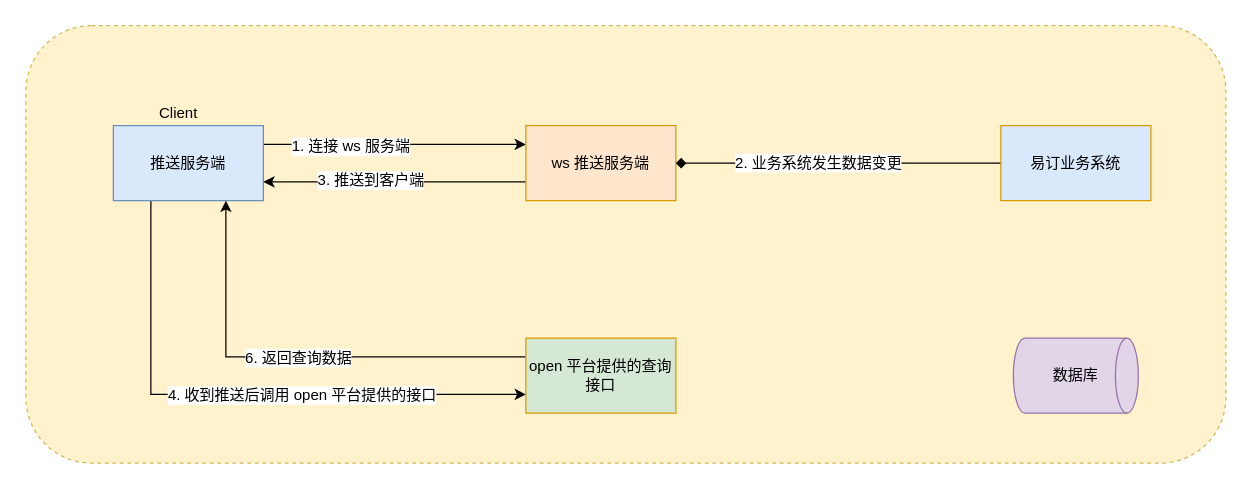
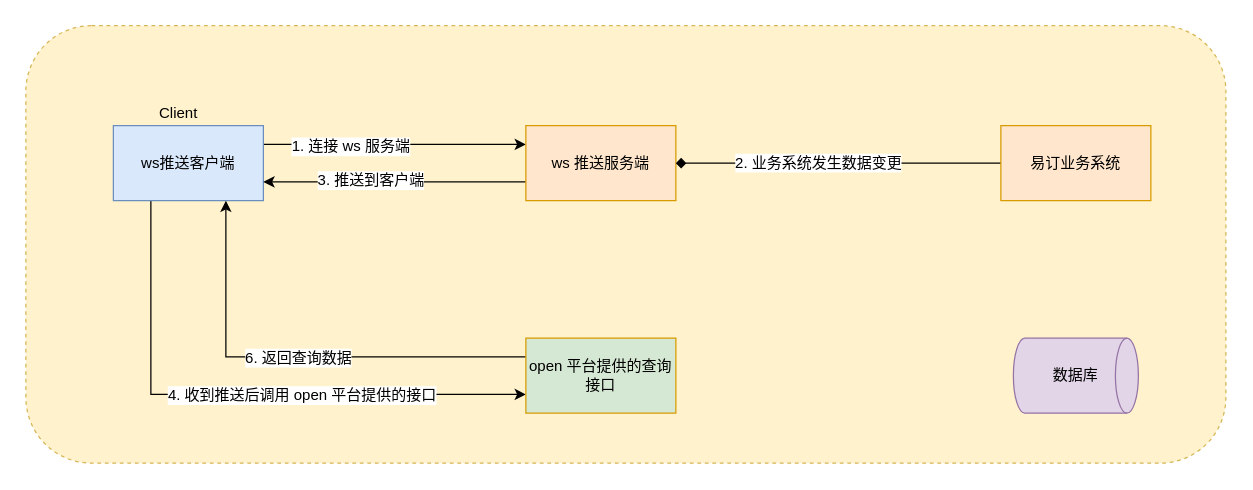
(188, 163) -> (188, 163)
(1076, 163) -> (1076, 163)
